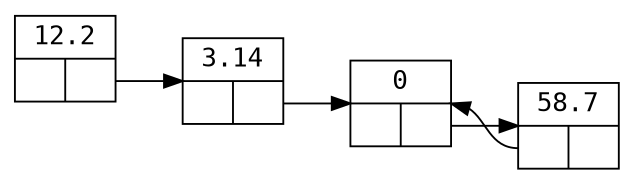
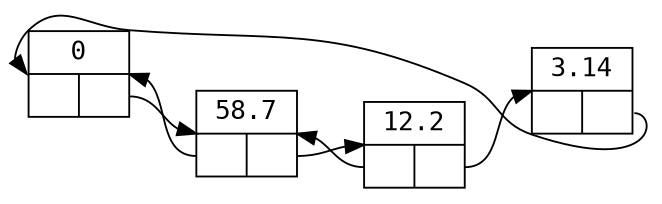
none -> (318, 154)
none -> (341, 160)
